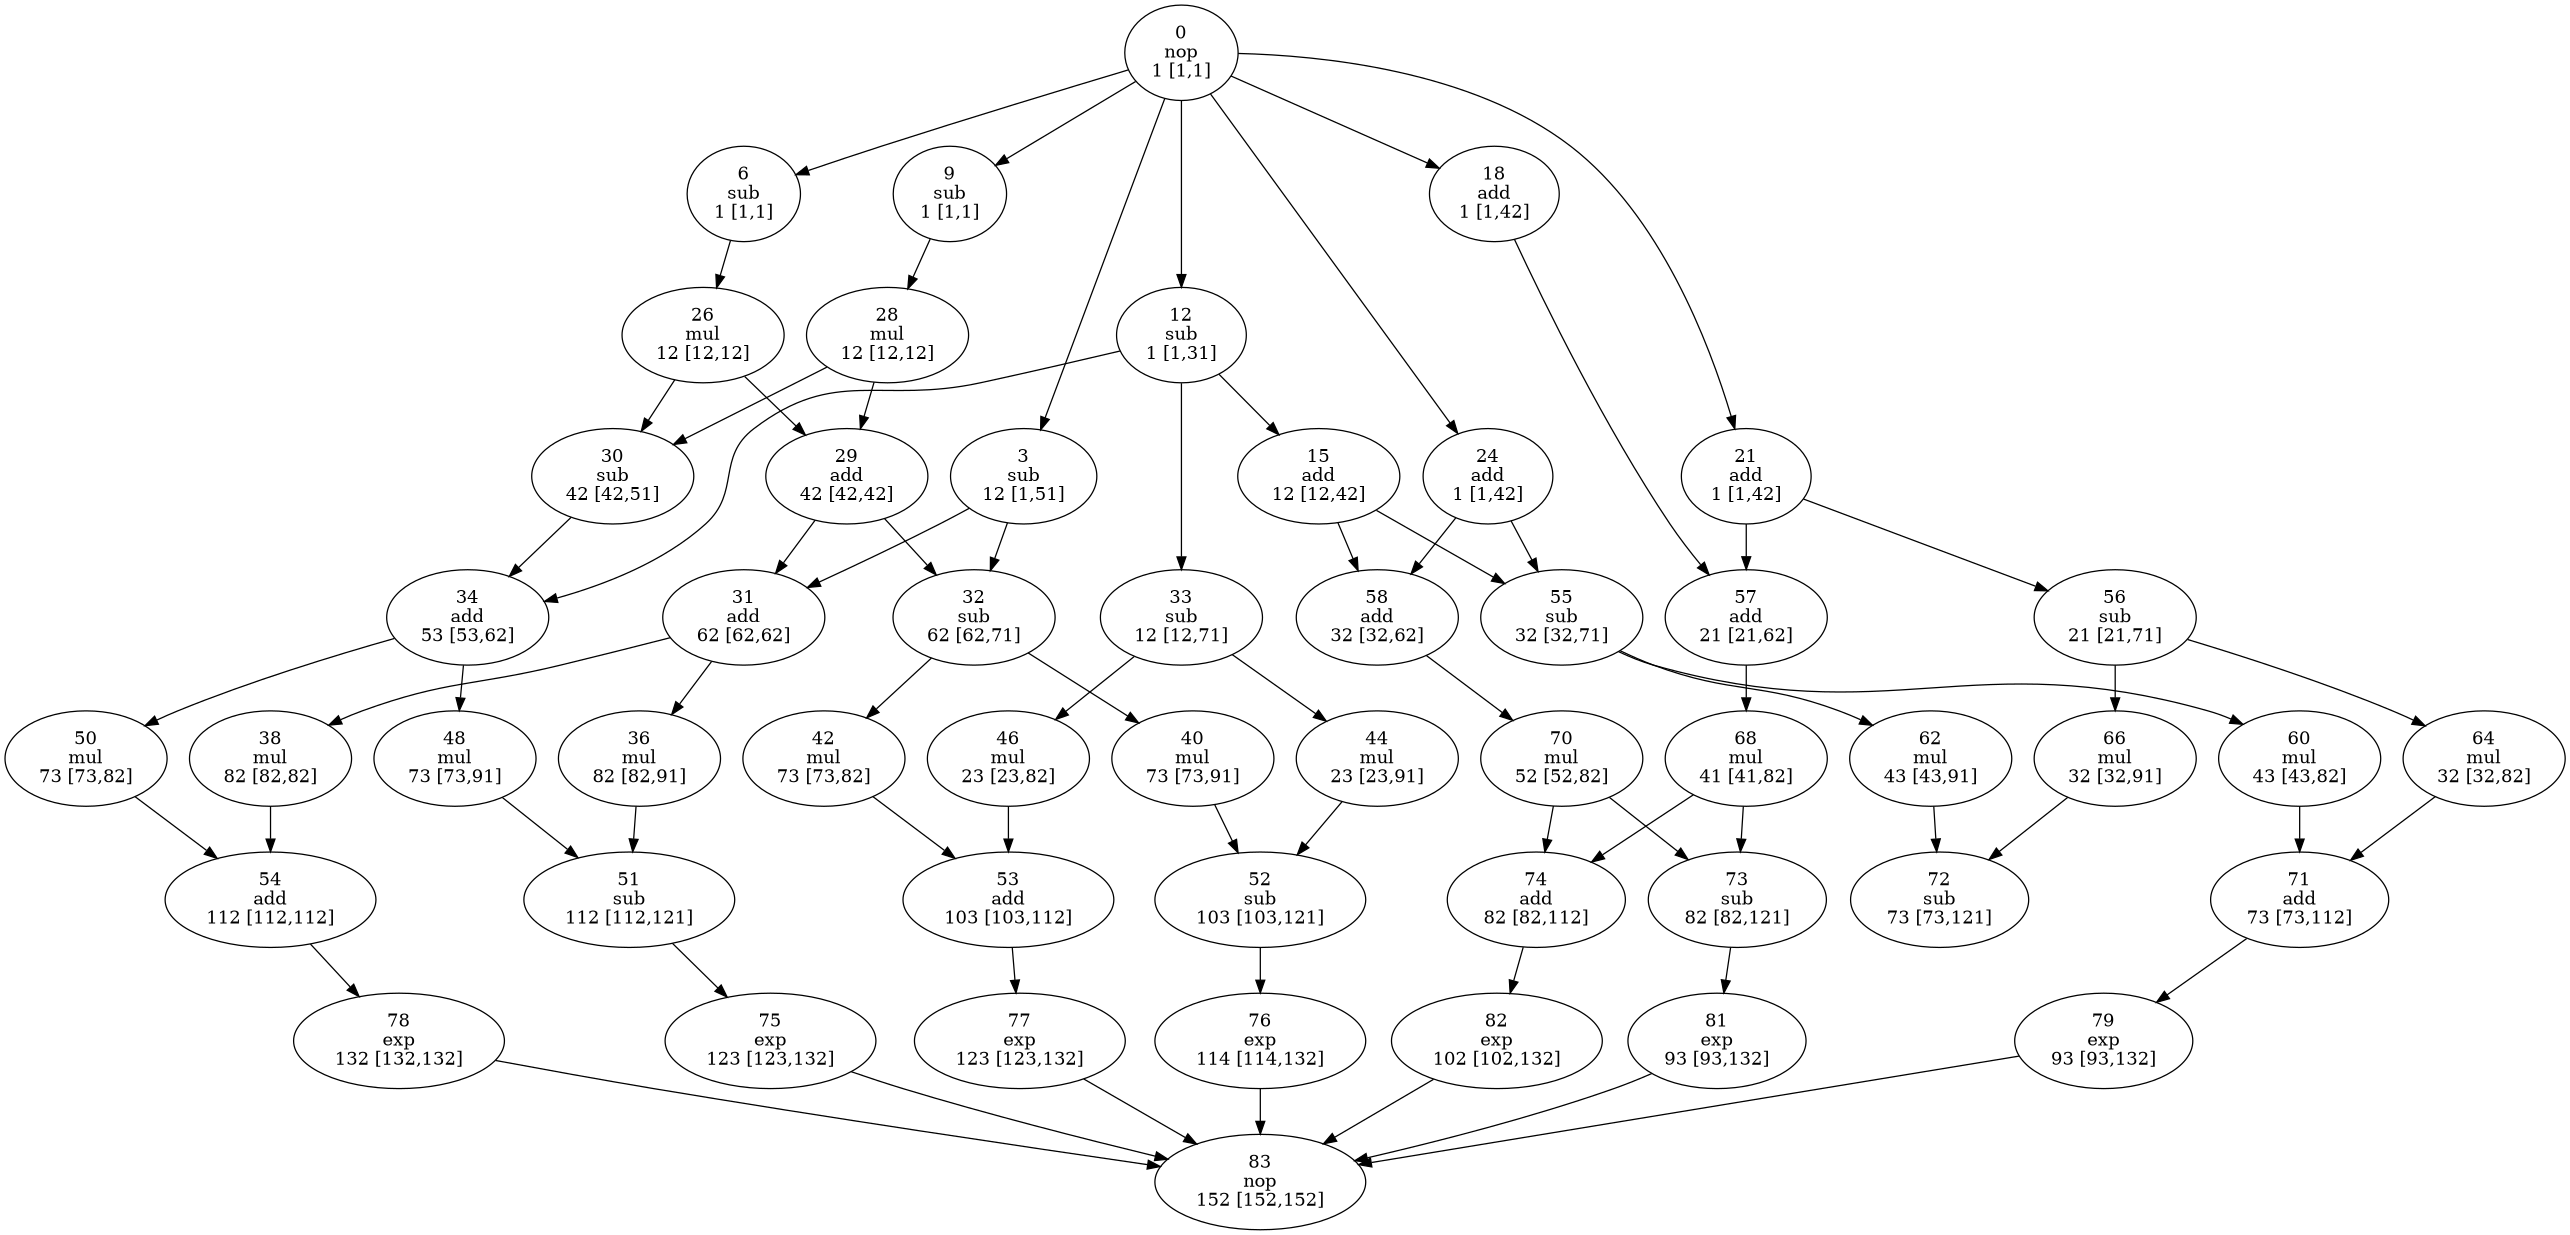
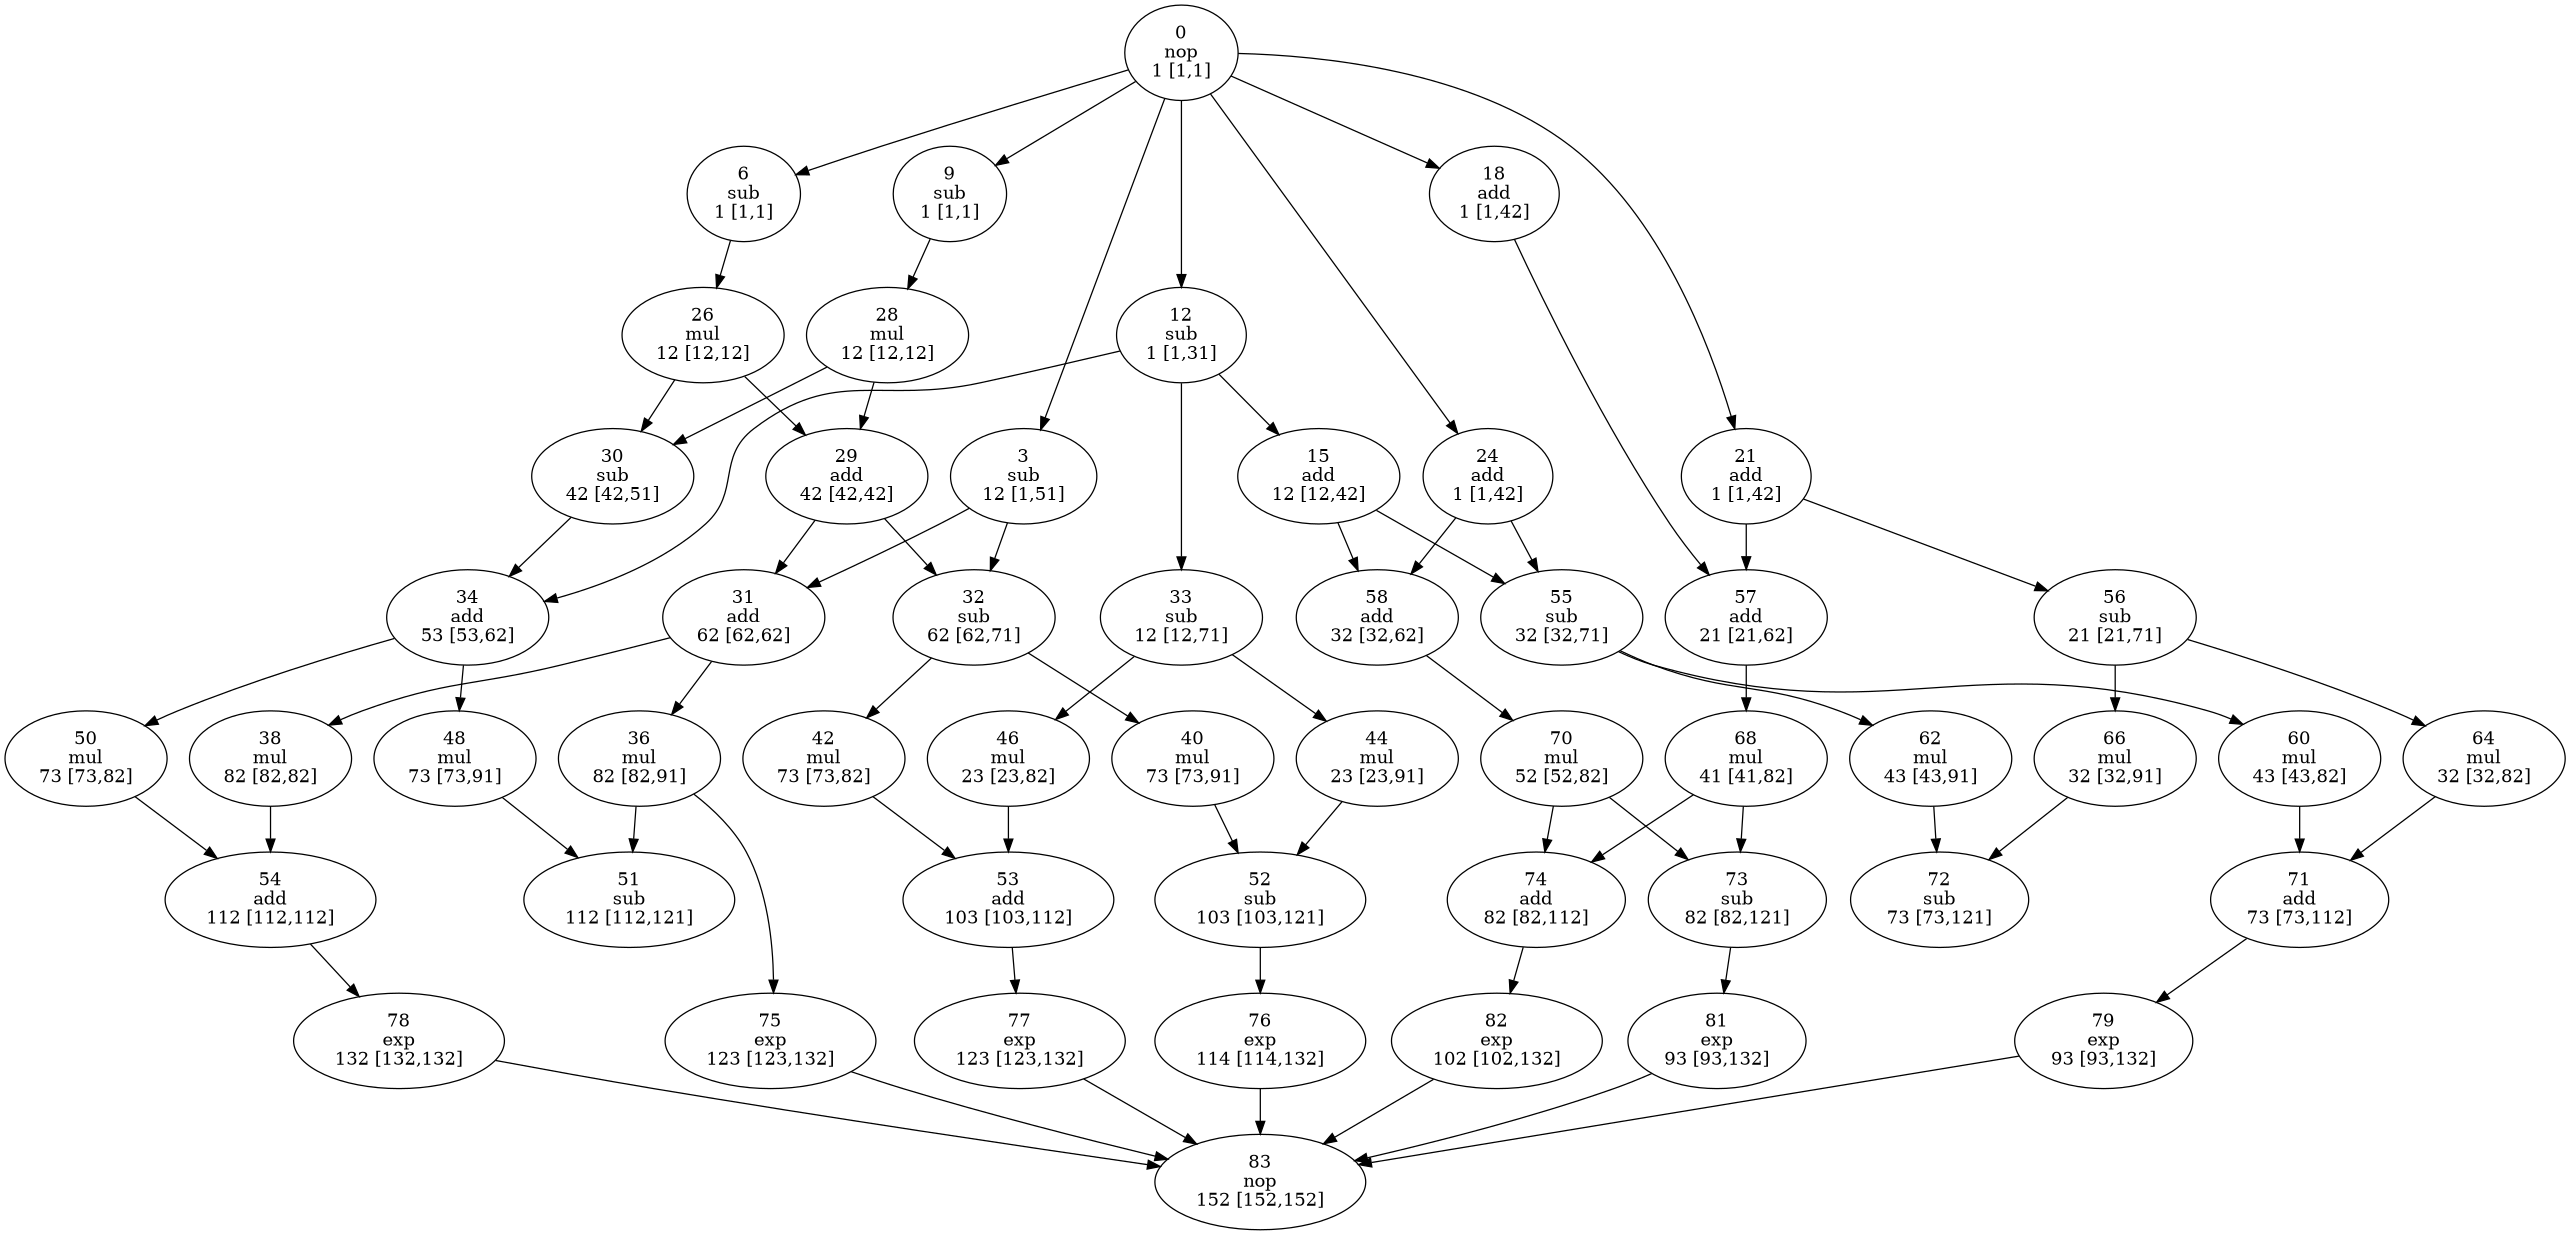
(695, 966) -> (757, 876)
